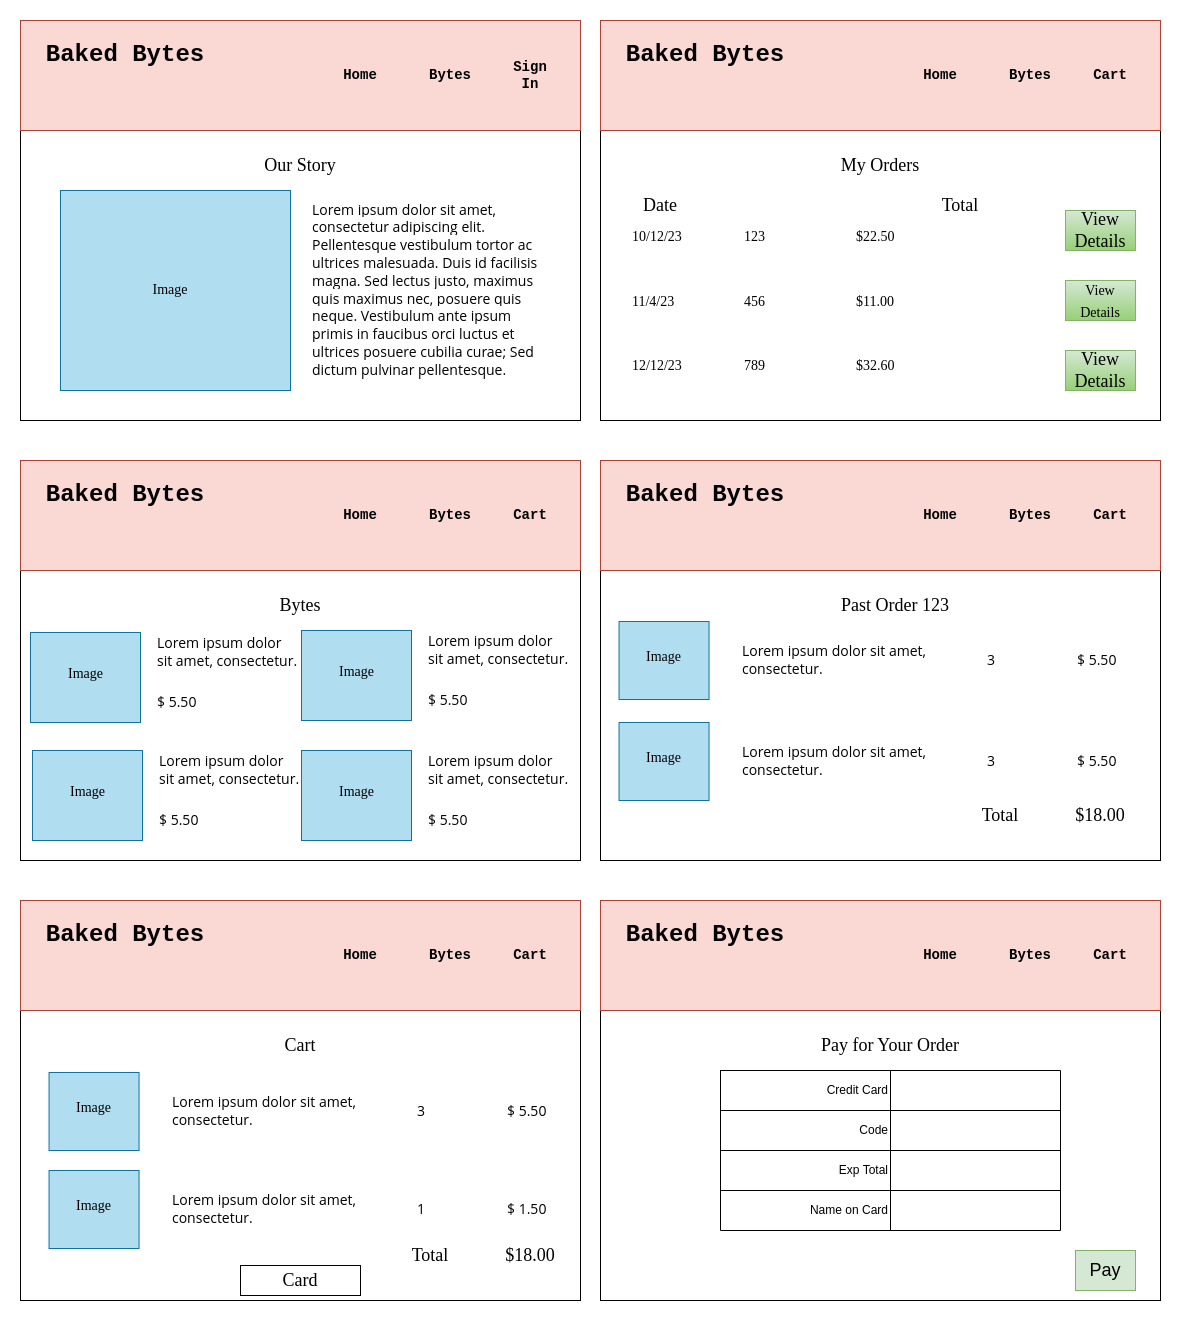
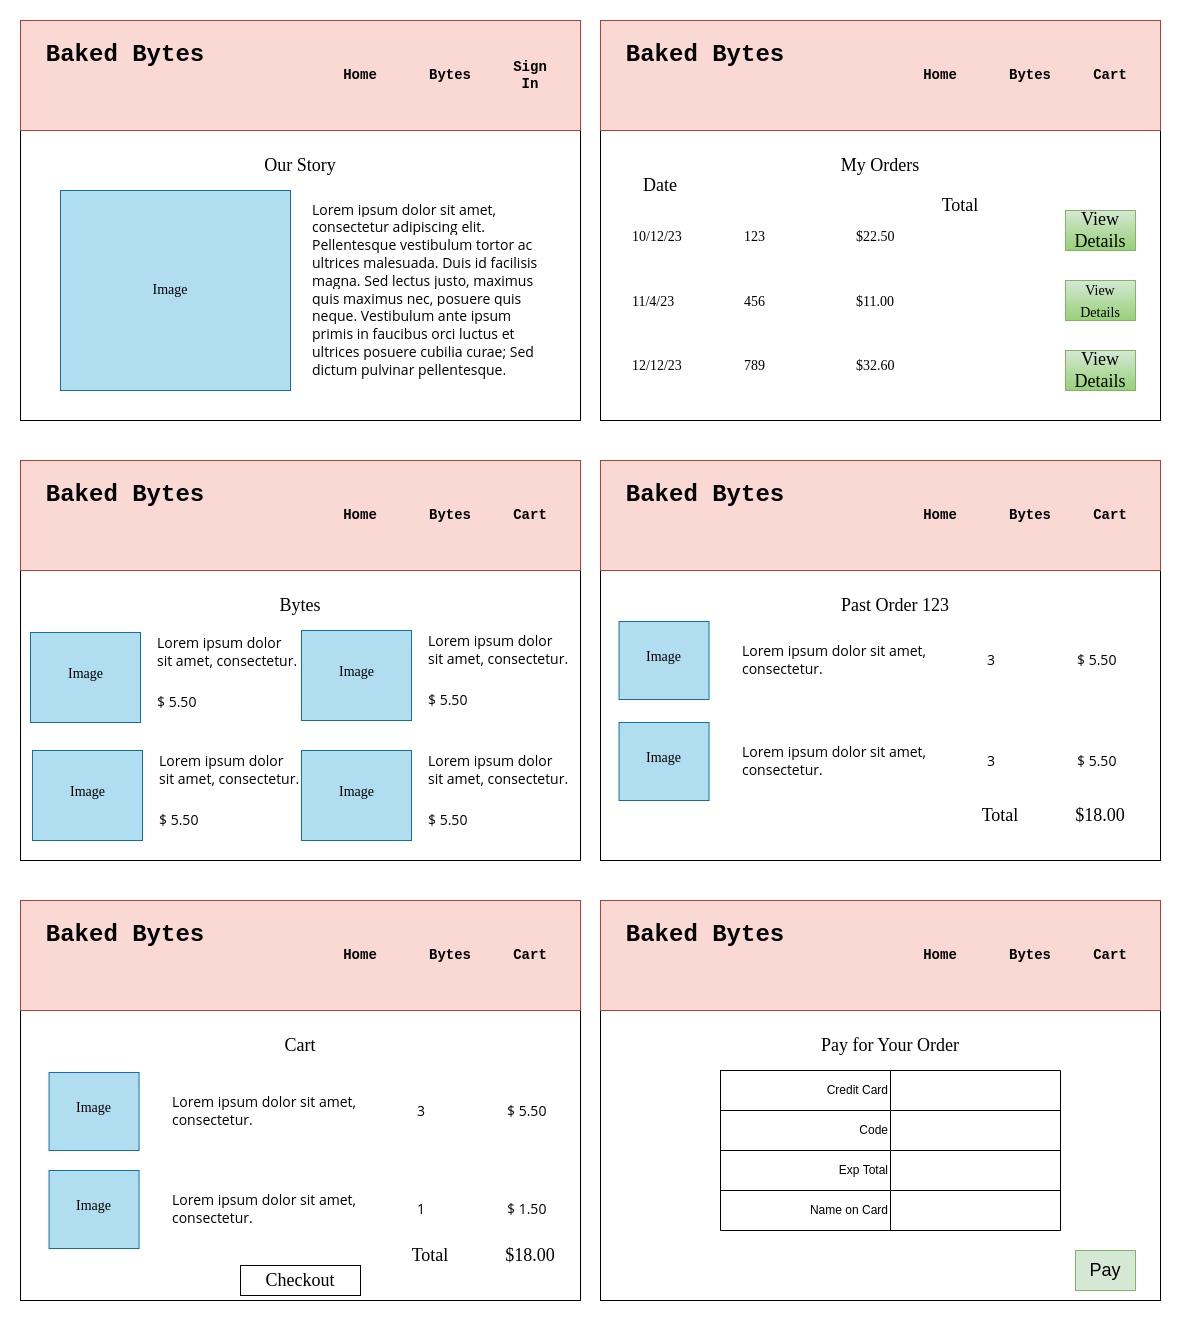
(661, 206) -> (661, 186)
(301, 1281) -> (301, 1281)
